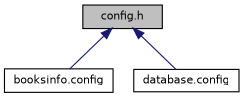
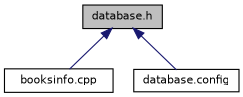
(123, 17) -> (123, 17)
(59, 81) -> (59, 81)
